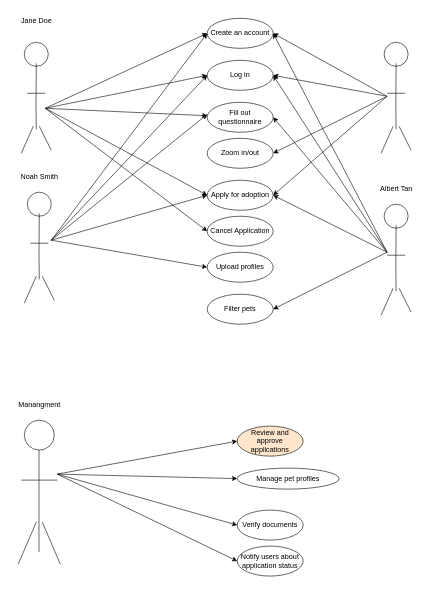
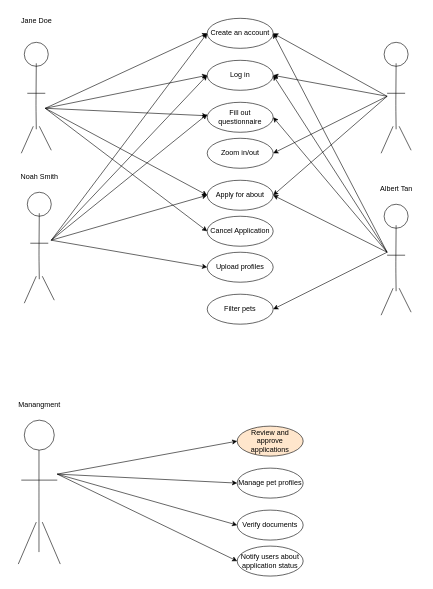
(240, 195) -> (240, 195)
(288, 479) -> (270, 483)
